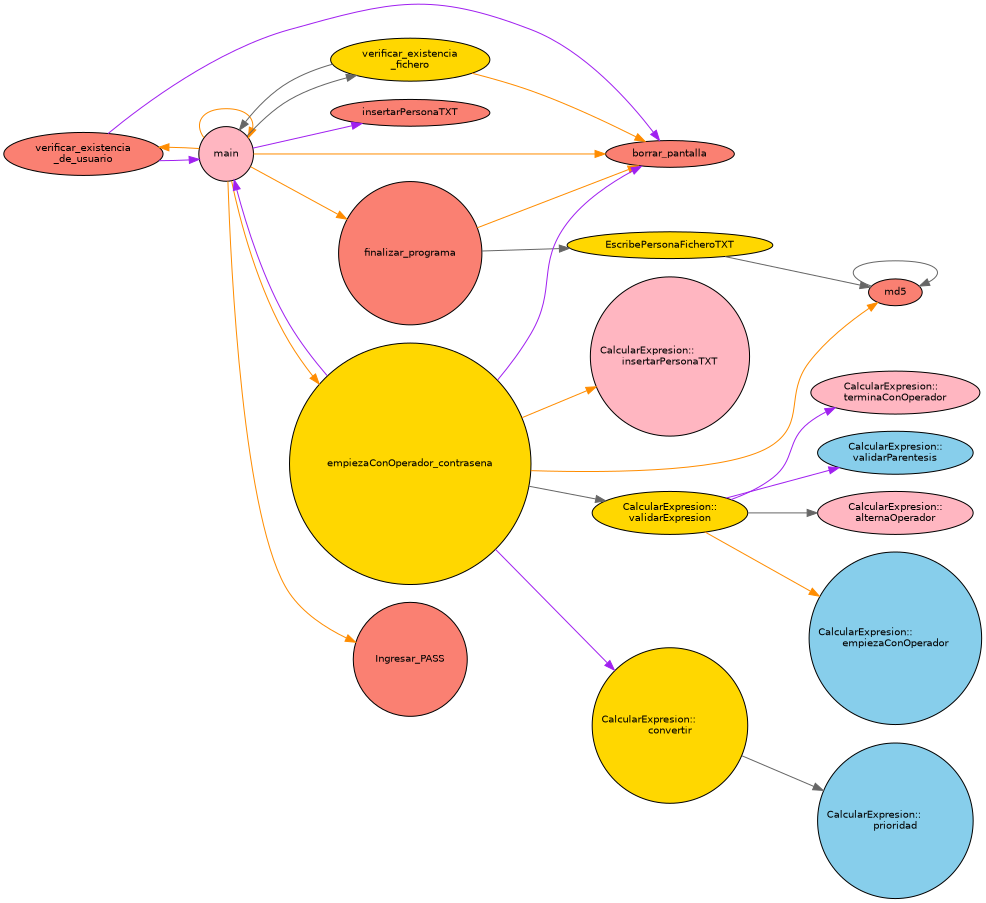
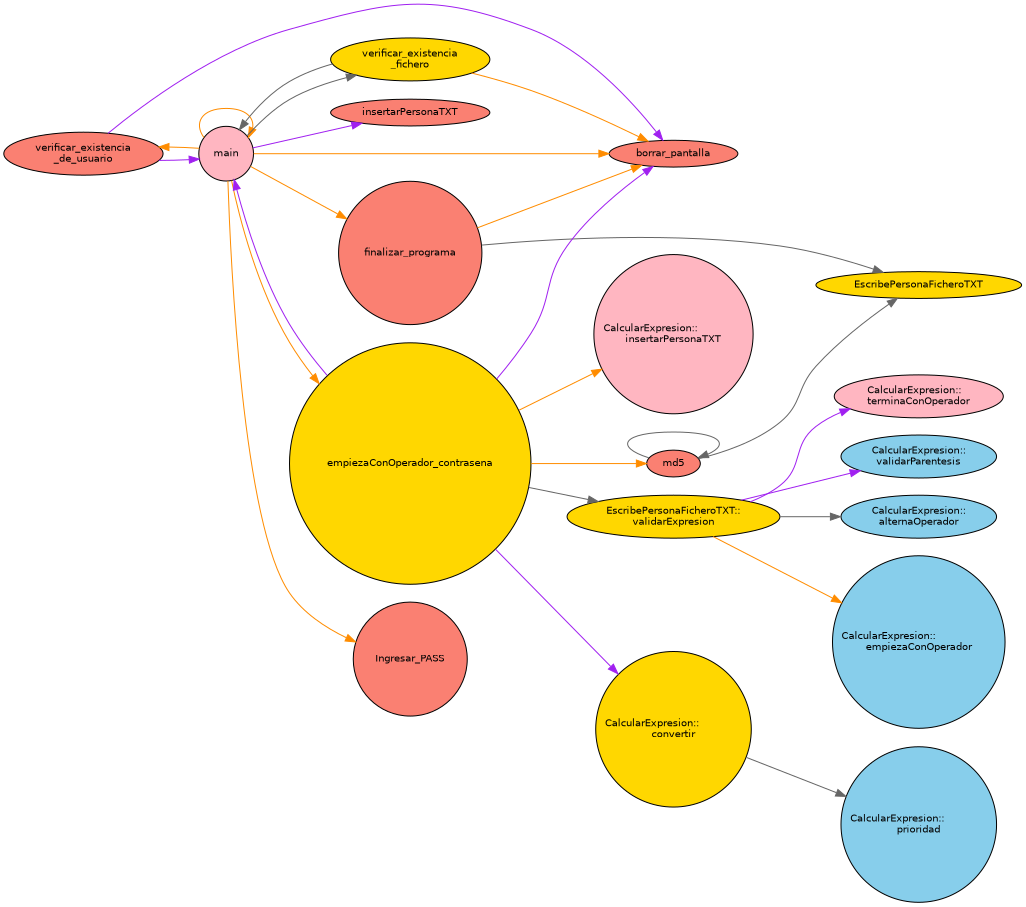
(793, 271) -> (800, 392)
(670, 513) -> (673, 517)
(895, 513) -> (919, 517)
